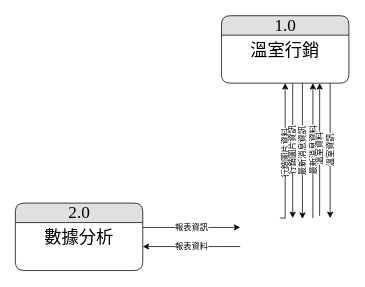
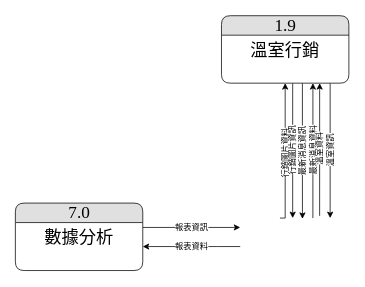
(286, 25) -> (286, 25)
(80, 213) -> (80, 213)
